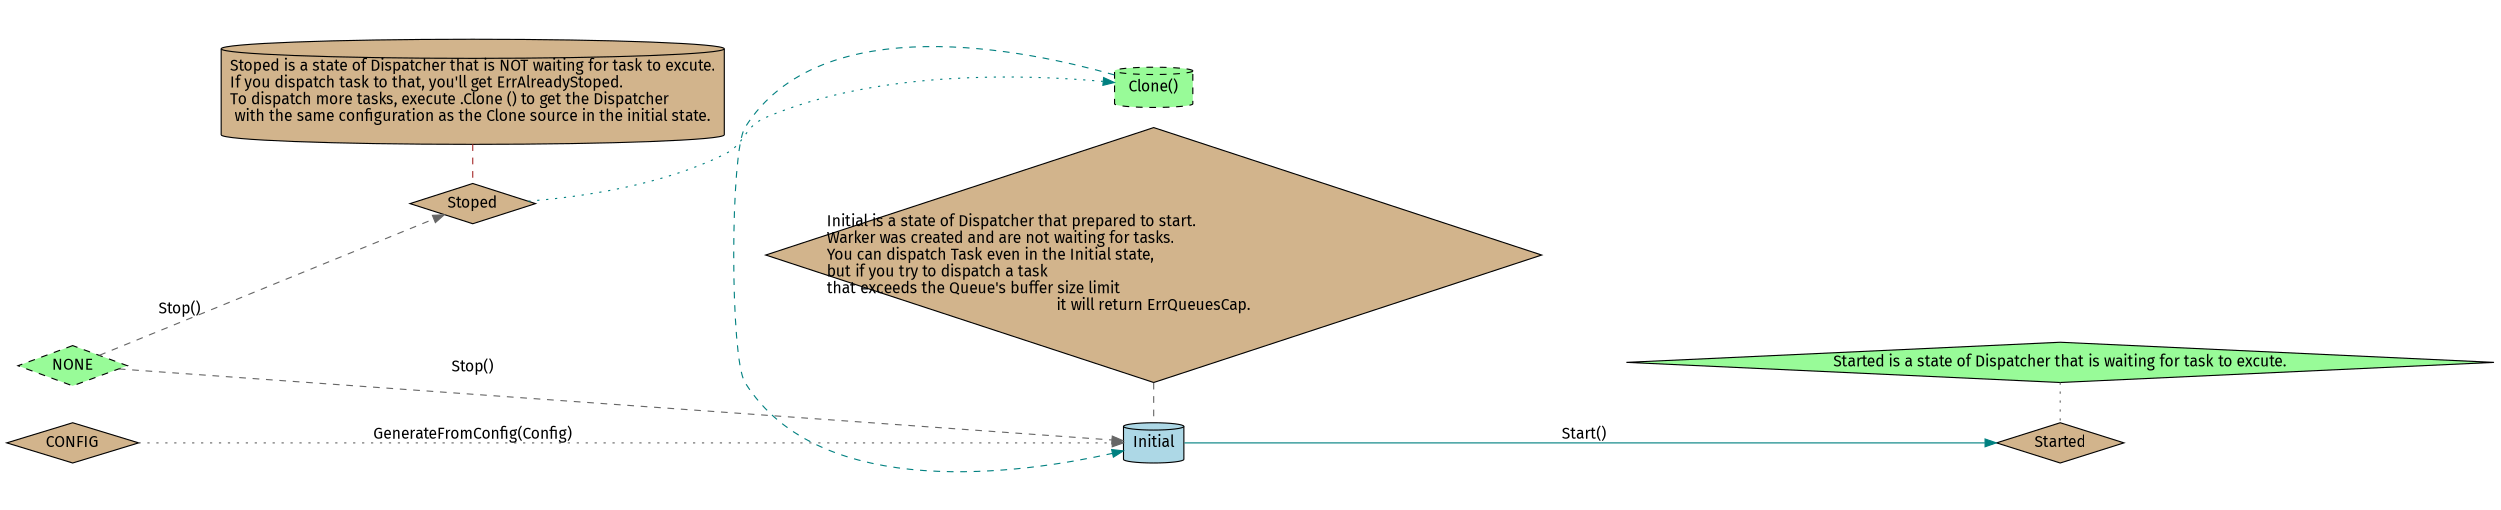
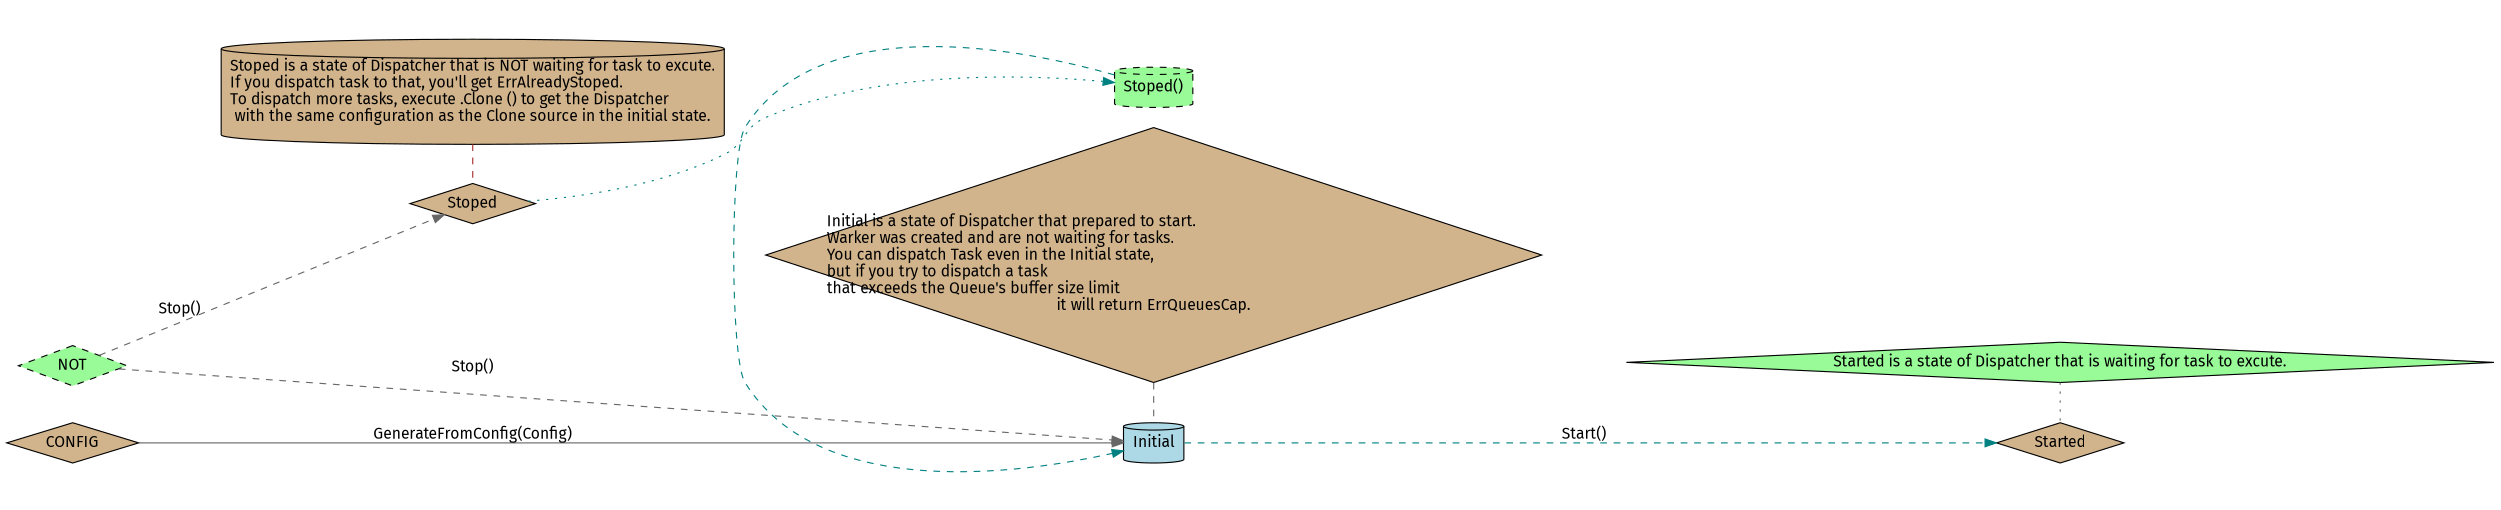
(1154, 87) -> (1154, 87)
(73, 366) -> (73, 366)
(625, 443) -> (625, 443)
(1585, 443) -> (1585, 443)
